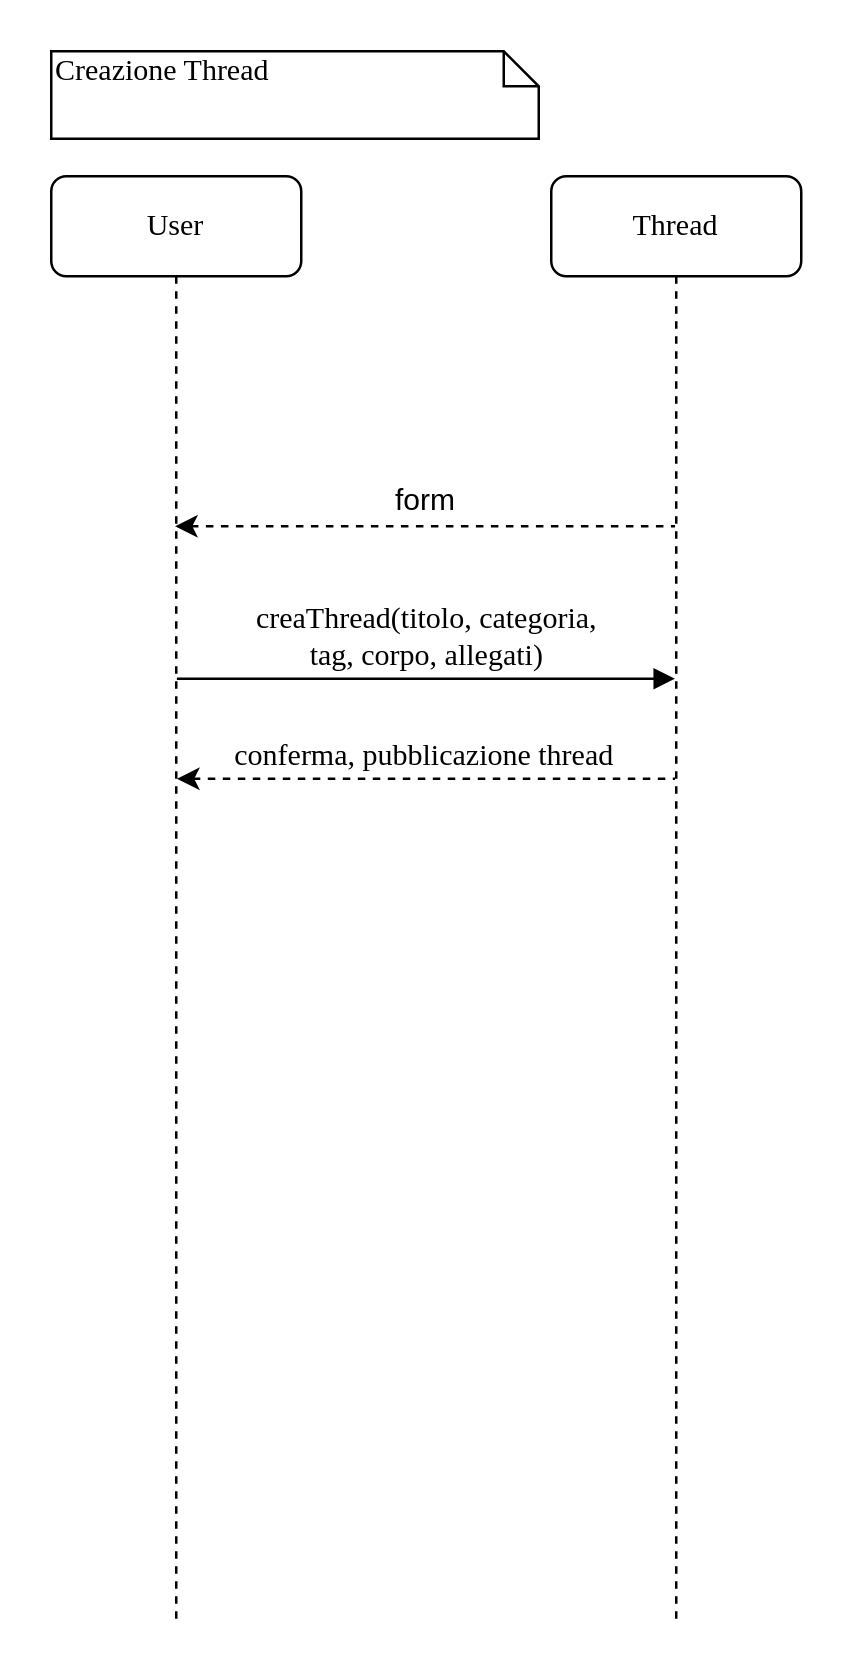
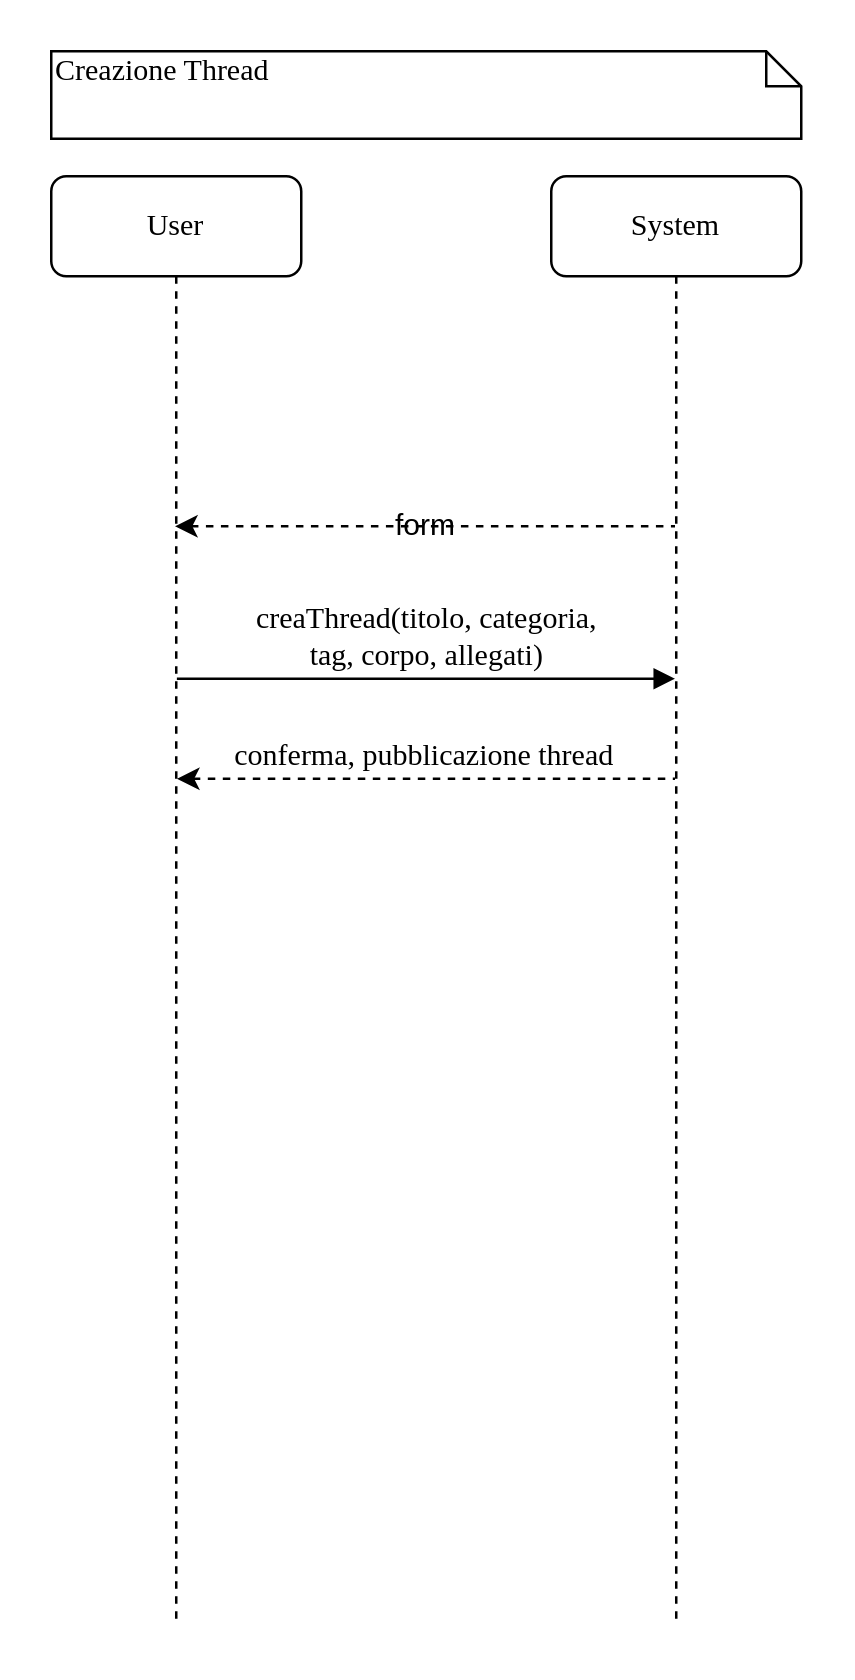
(295, 95) -> (426, 95)
(676, 226) -> (676, 226)
(426, 501) -> (426, 526)
